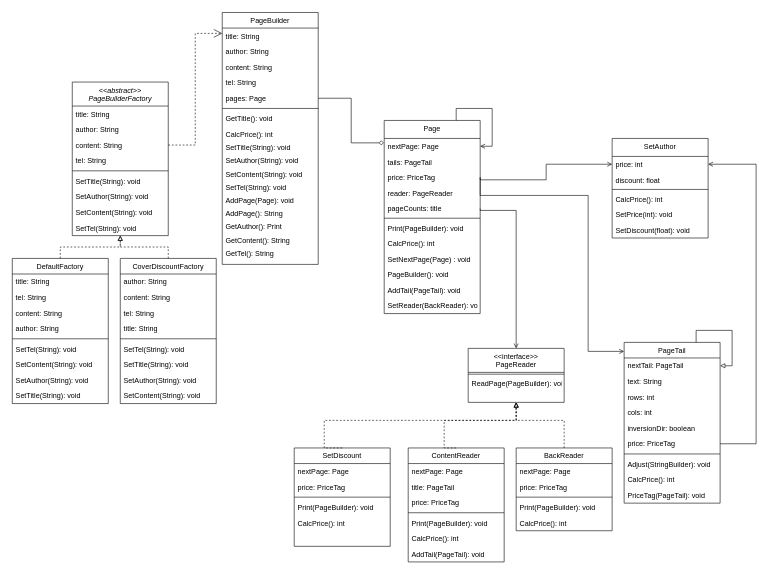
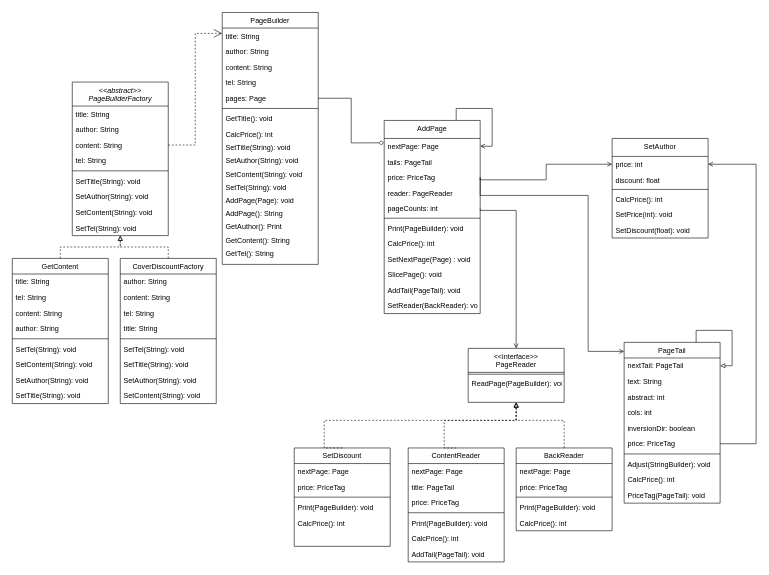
(432, 128) -> (432, 128)
(418, 209) -> (415, 209)
(60, 266) -> (60, 266)
(421, 275) -> (417, 275)
(643, 397) -> (651, 397)
